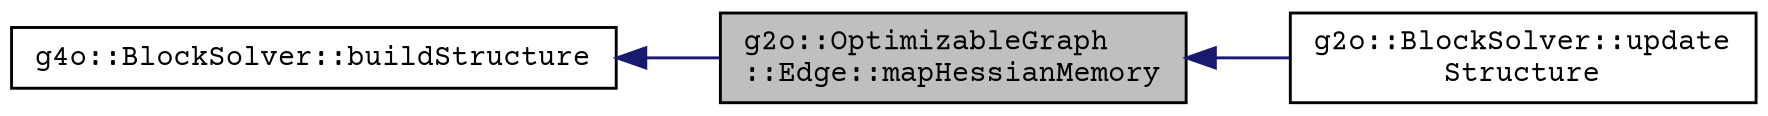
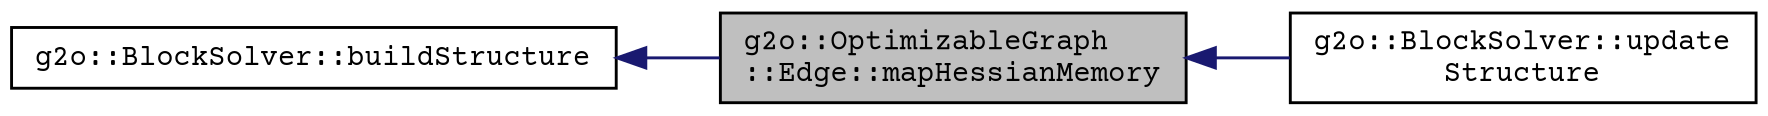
(314, 58) -> (314, 58)
